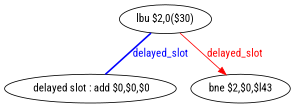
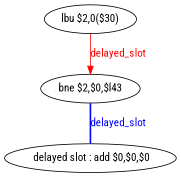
(128, 54) -> (90, 123)
